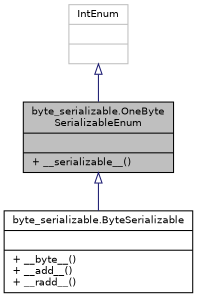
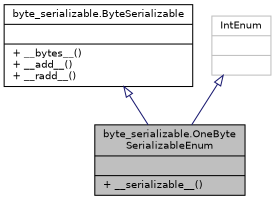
(98, 197) -> (139, 110)
(45, 260) -> (47, 53)
